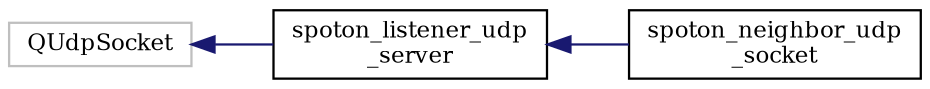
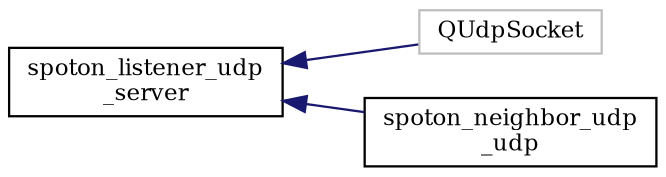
(244, 44) -> (363, 52)
(775, 44) -> (511, 132)
